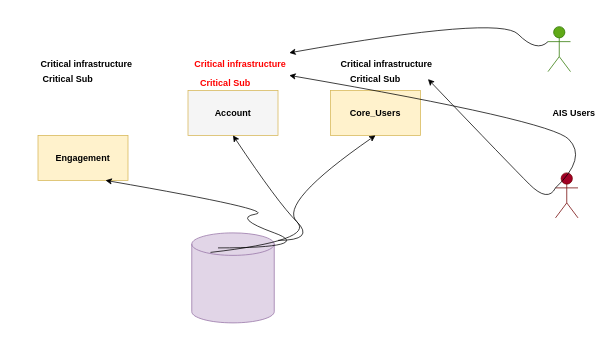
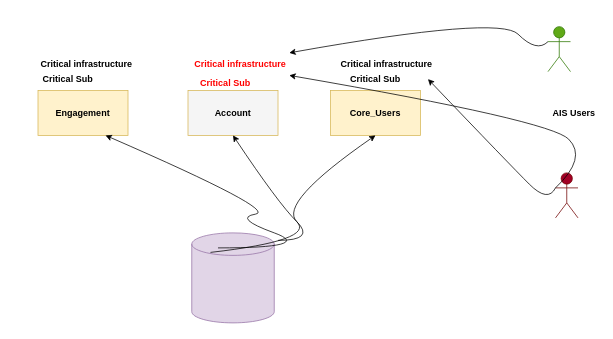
(83, 158) -> (83, 113)
